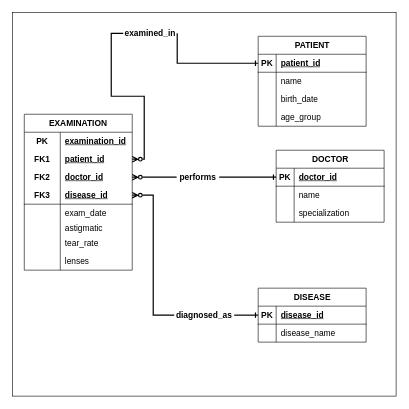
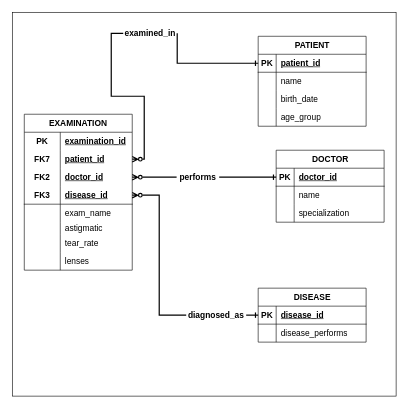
(42, 159) -> (42, 159)
(86, 213) -> (86, 213)
(204, 315) -> (216, 315)
(308, 333) -> (318, 333)
